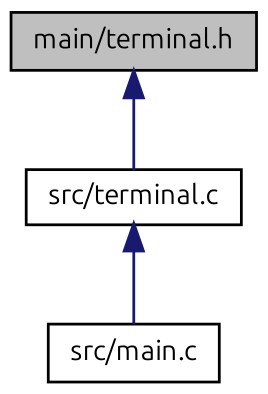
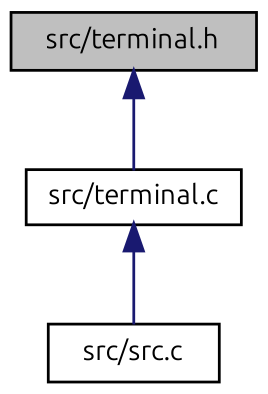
(134, 41) -> (134, 41)
(134, 353) -> (134, 353)
